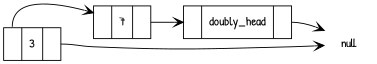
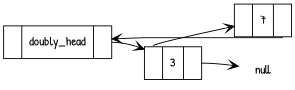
(304, 24) -> (126, 44)
